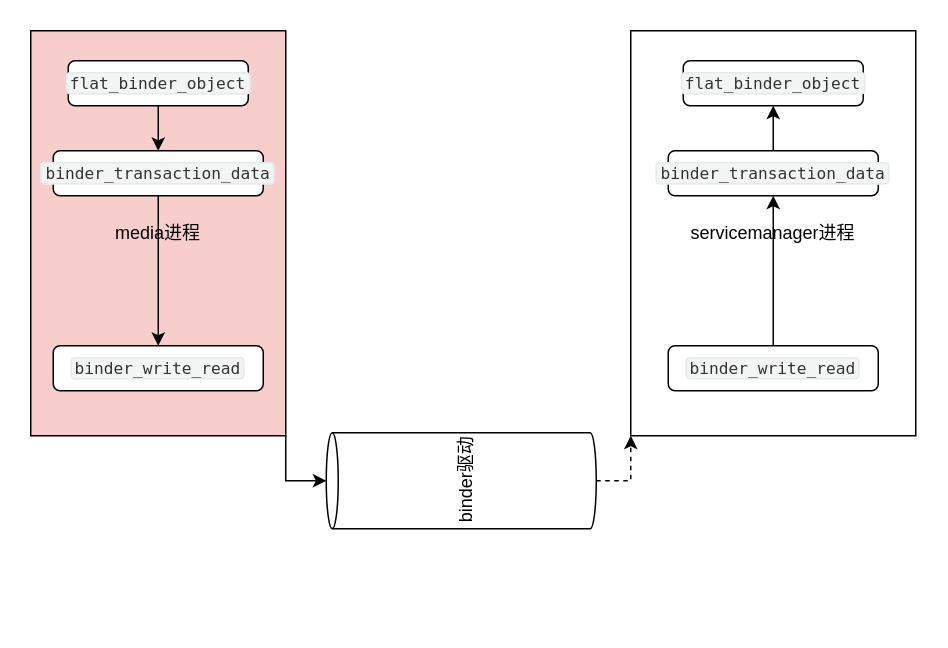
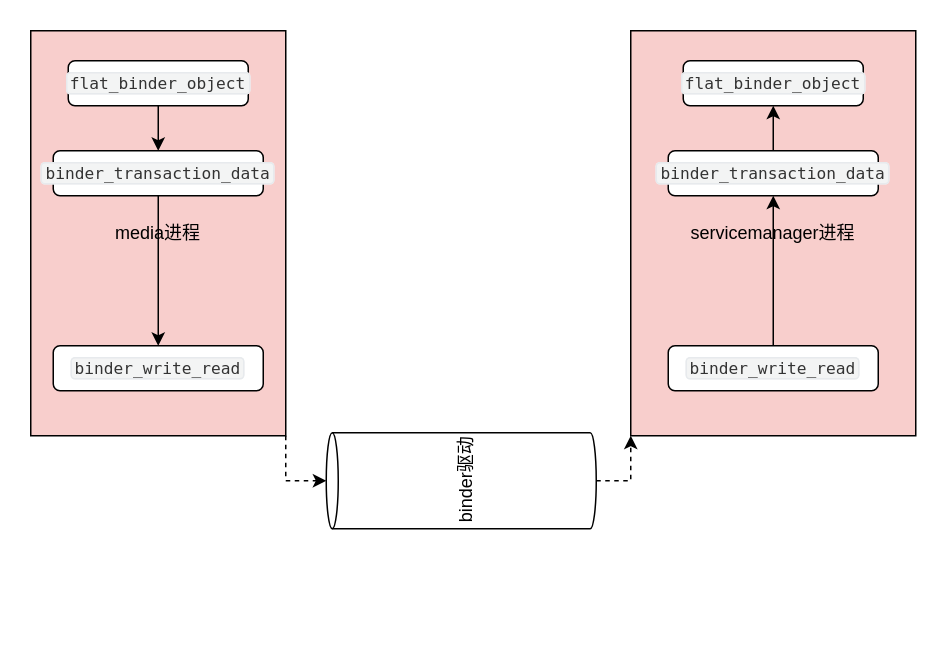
(773, 233) -> (773, 233)
(286, 473) -> (286, 473)
